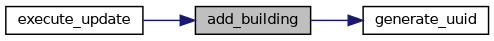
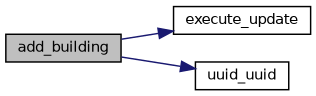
(162, 20) -> (140, 36)
(426, 20) -> (242, 76)
